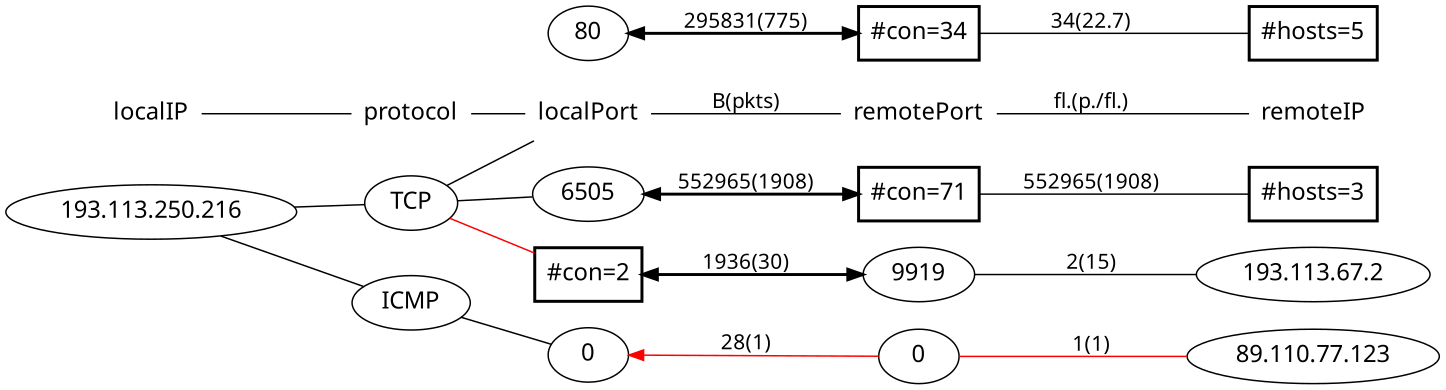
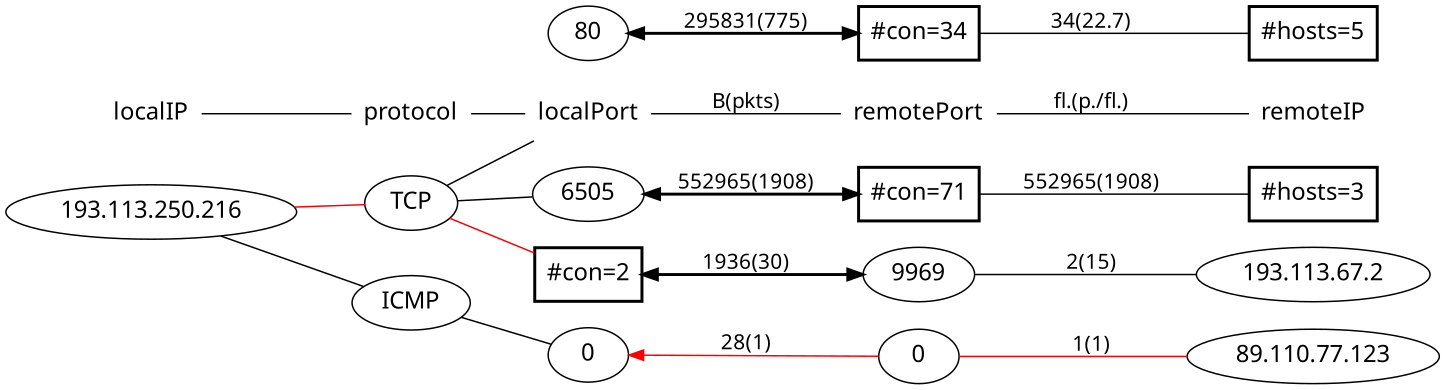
(330, 206) -> (330, 206)
(919, 275) -> (919, 275)
